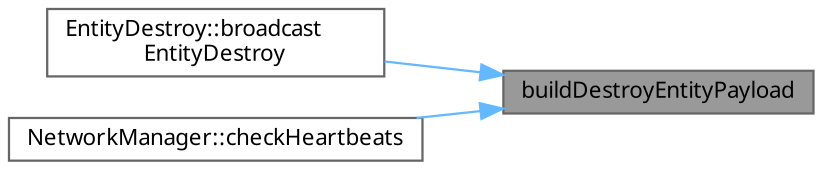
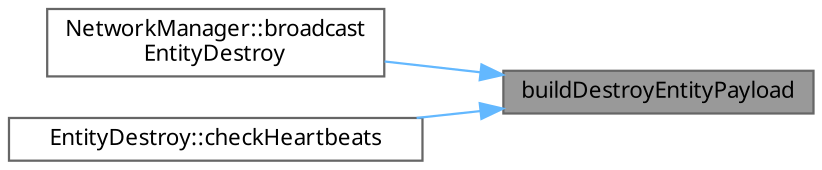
(216, 43) -> (216, 43)
(216, 139) -> (216, 139)
